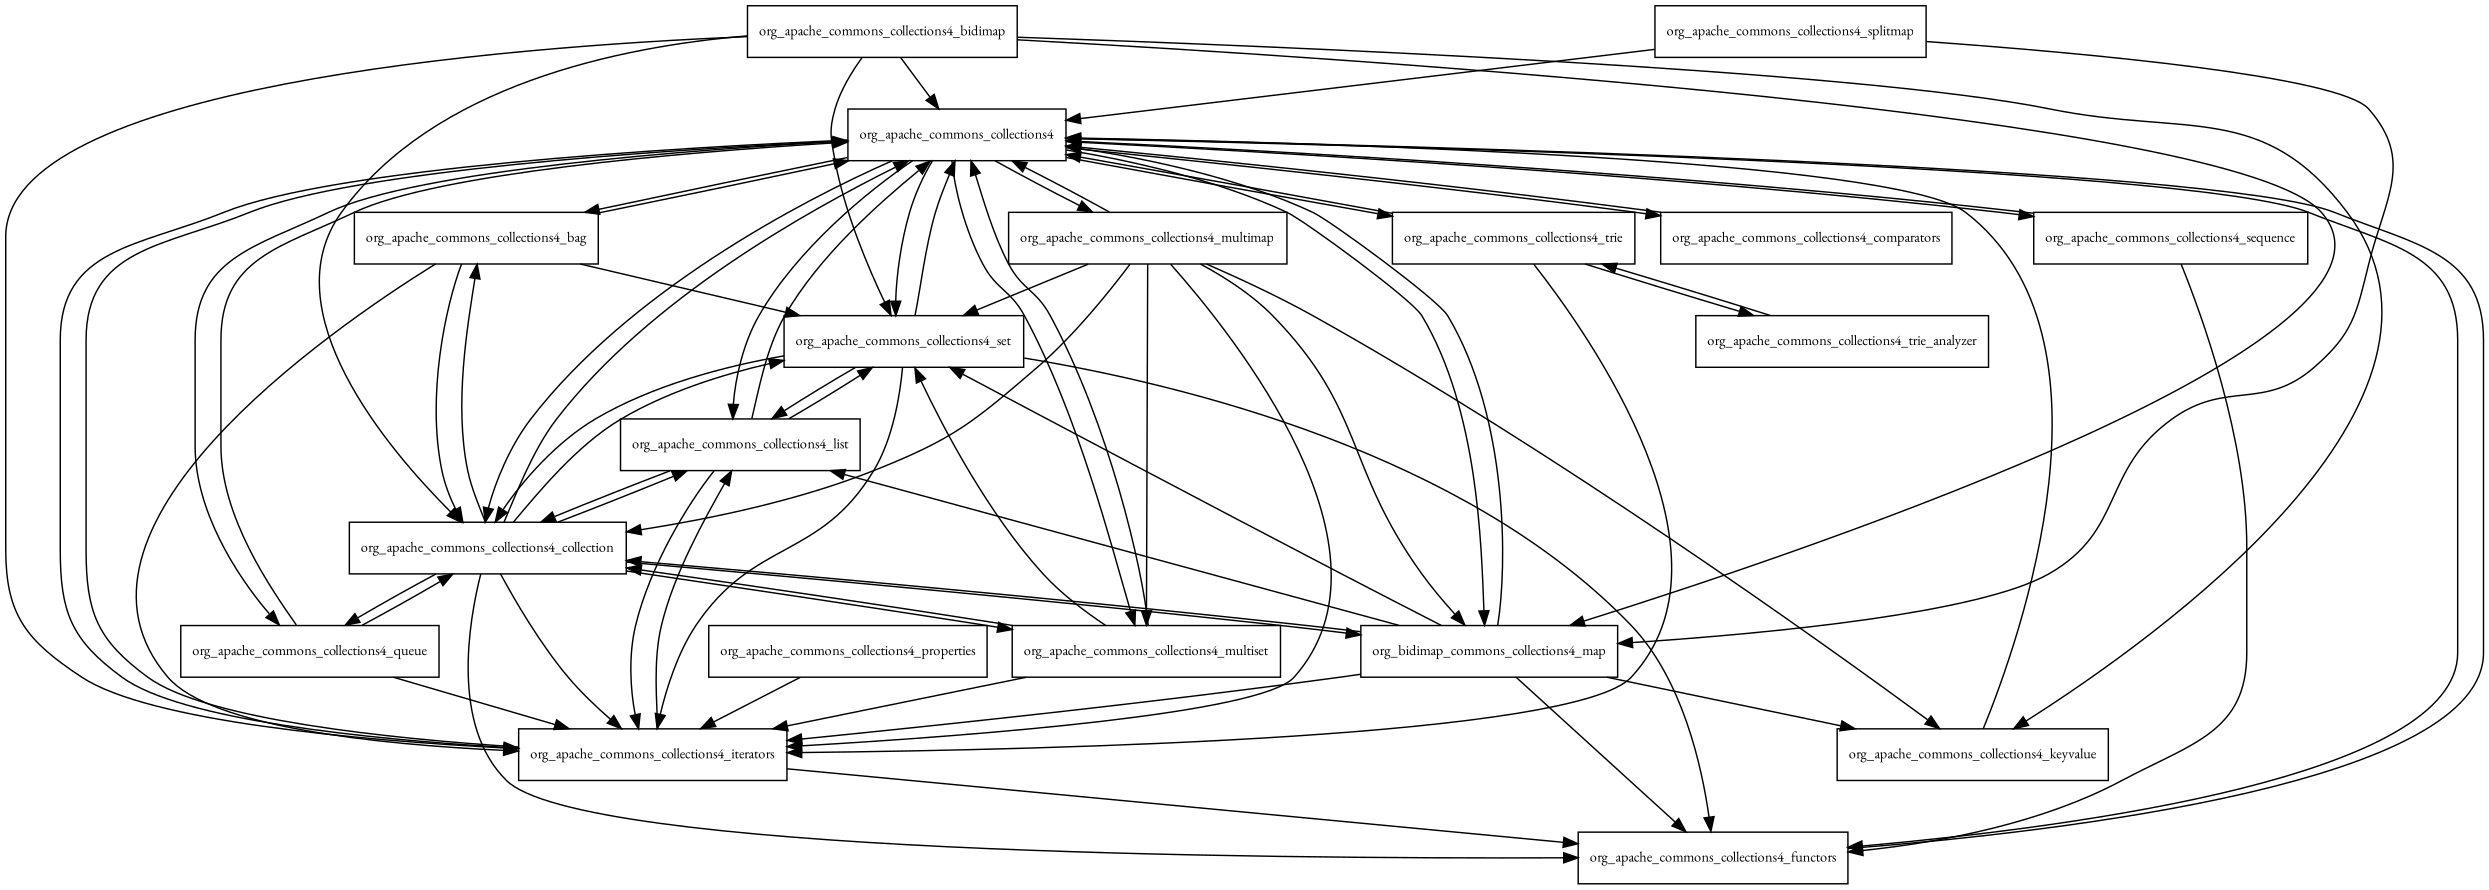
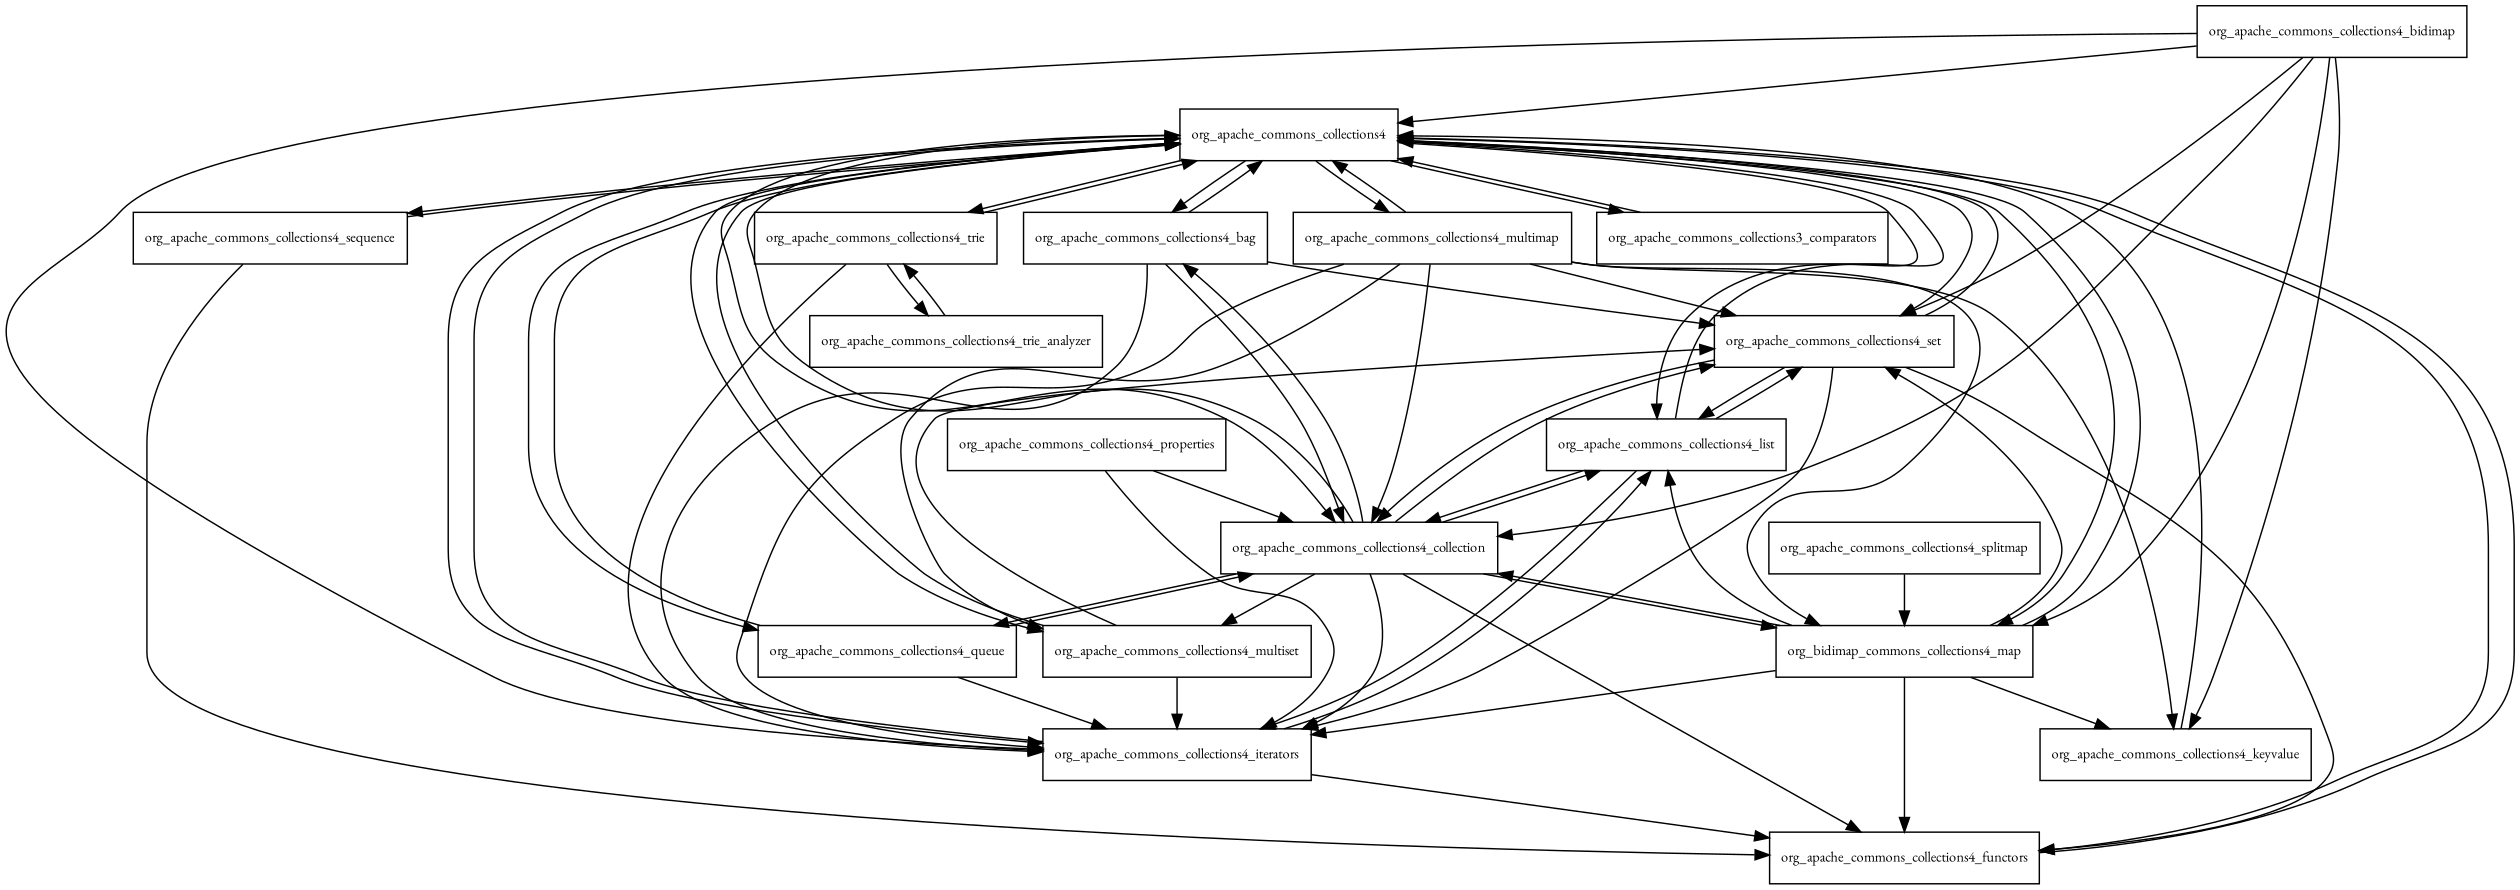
(1368, 84) -> none
(1806, 238) -> (1742, 238)
(827, 597) -> (1216, 494)
